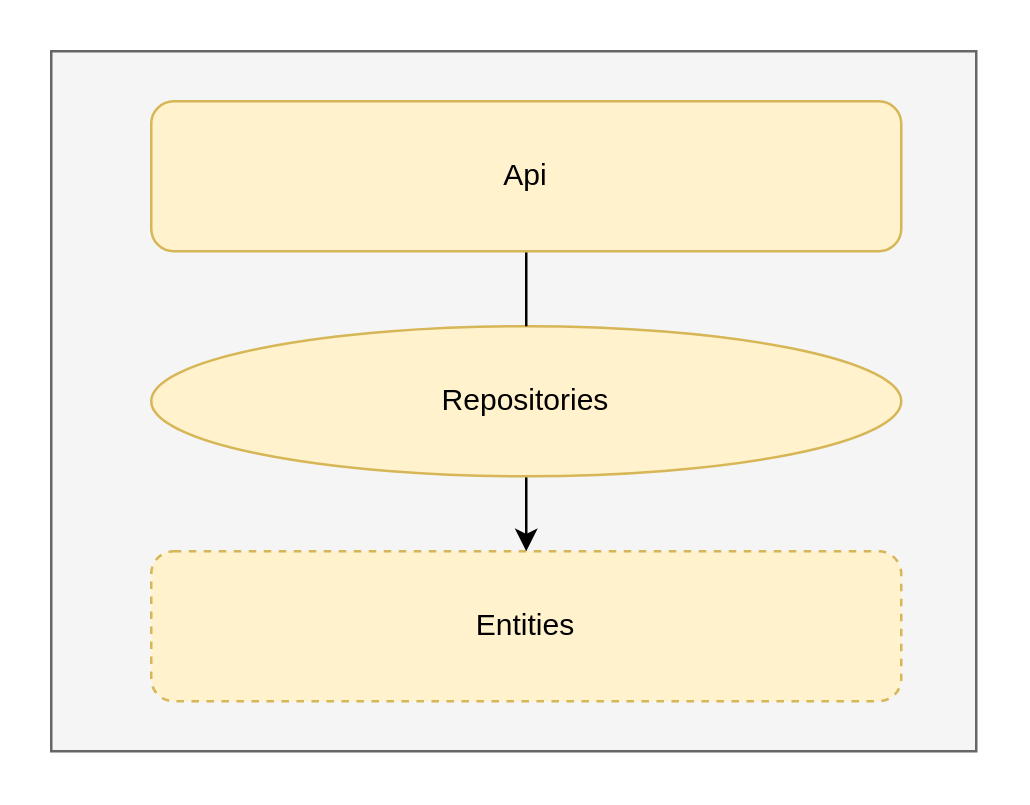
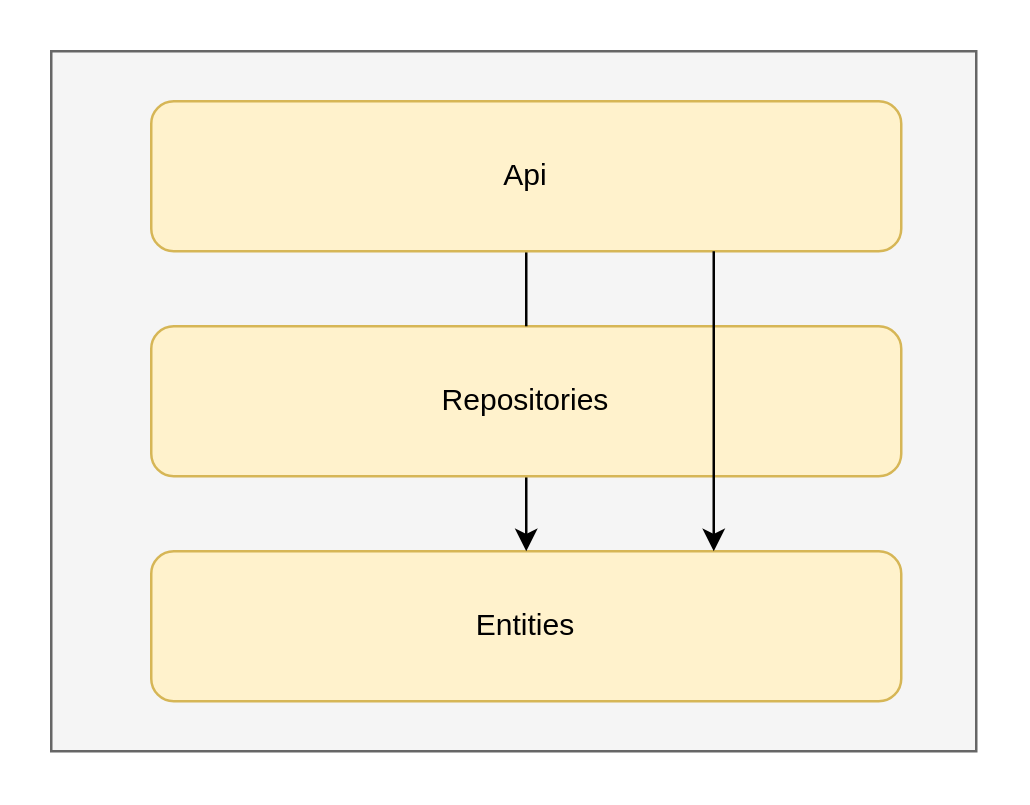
none -> (714, 393)
(526, 401) -> (526, 401)
(526, 626) -> (526, 626)
